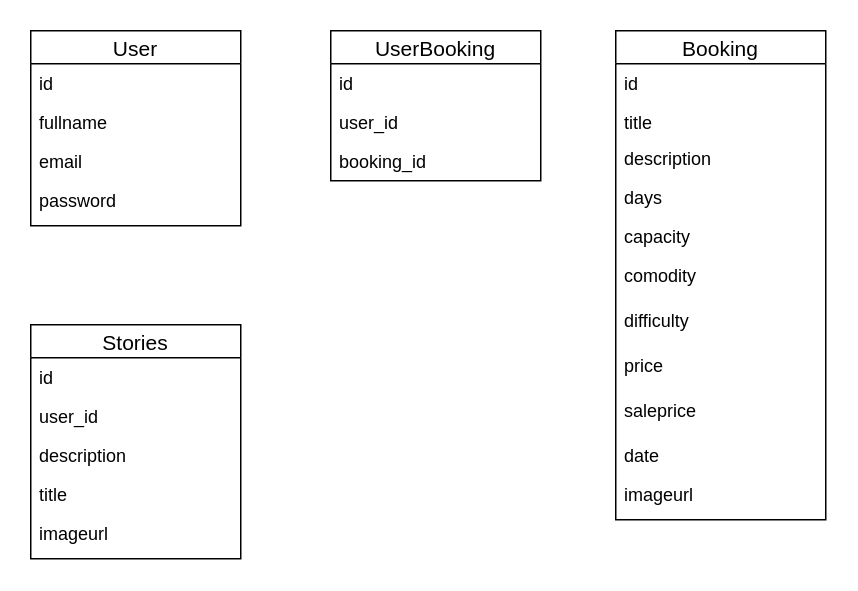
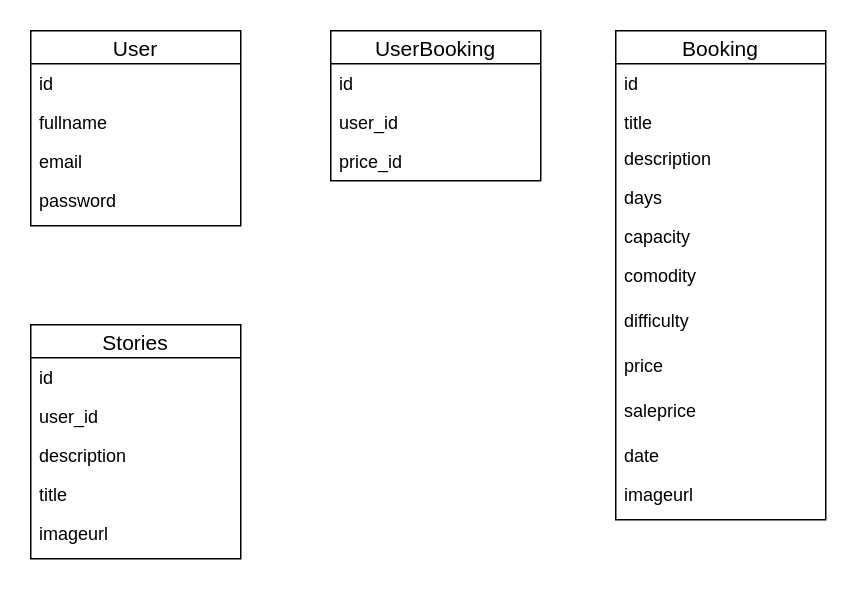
(385, 162) -> (375, 162)
